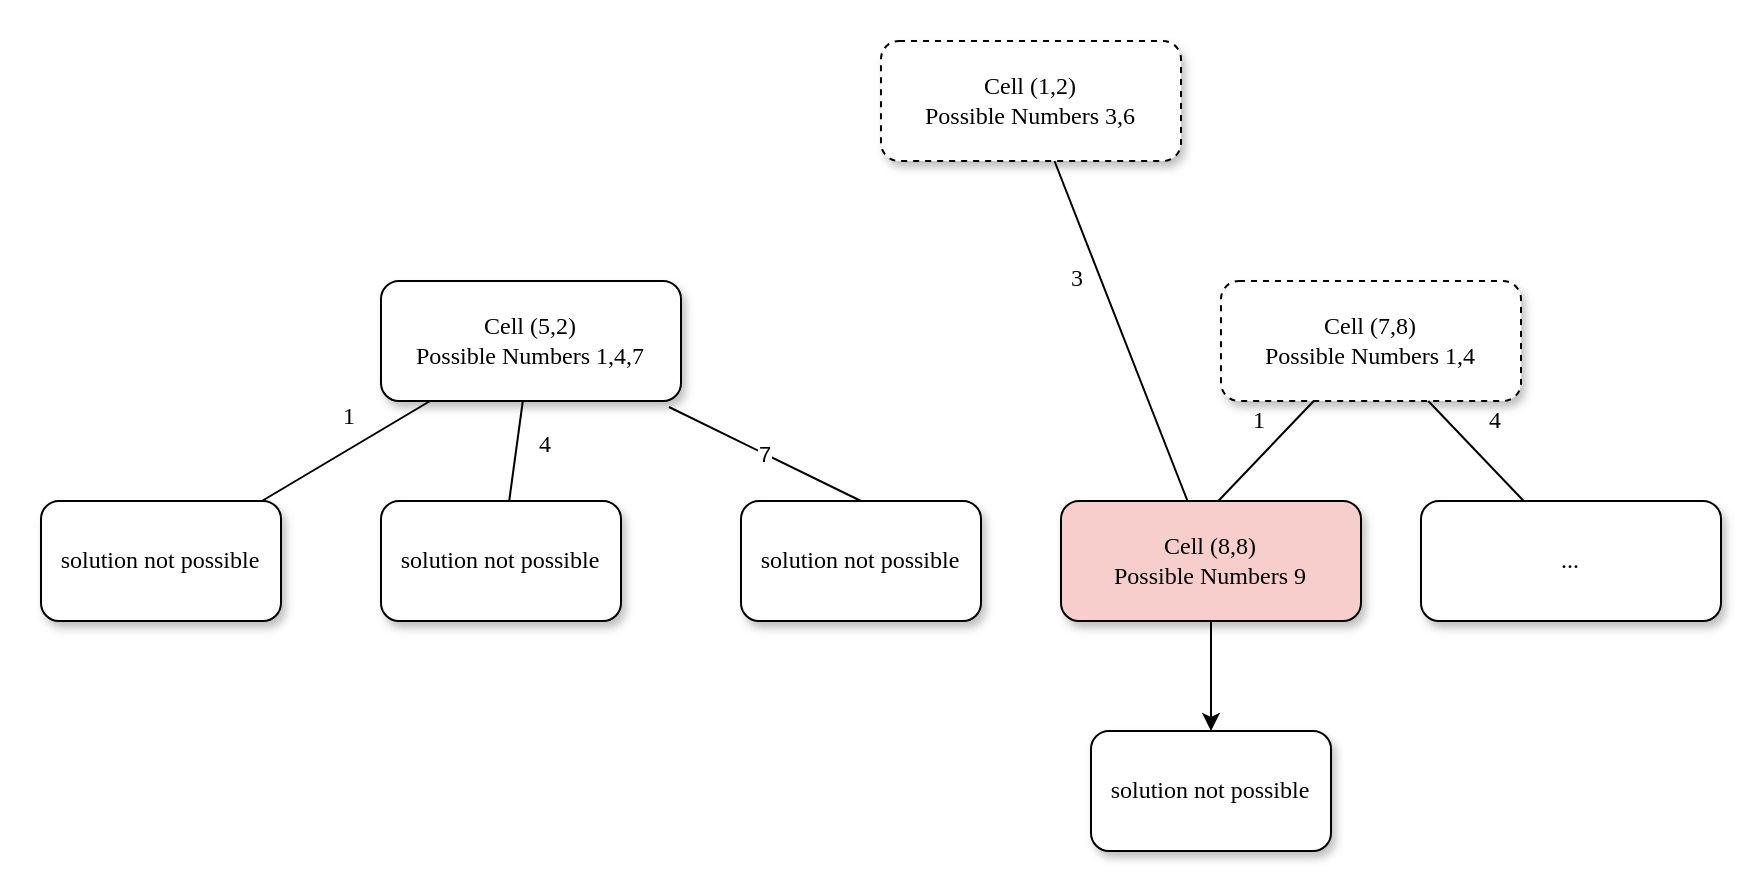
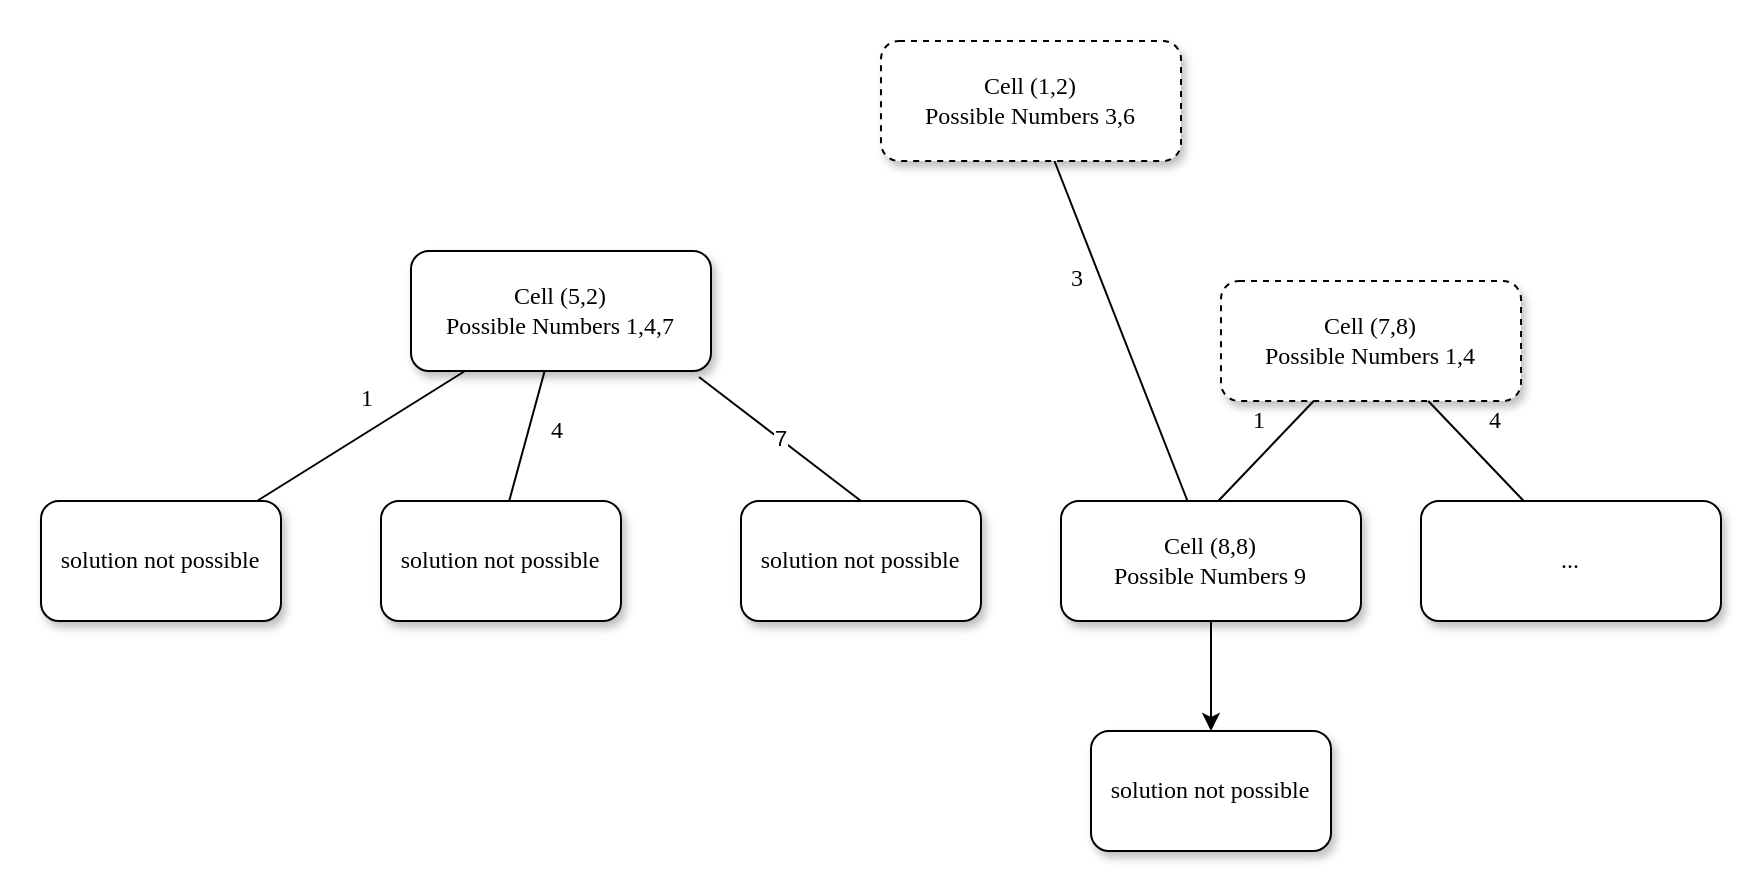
(531, 341) -> (561, 311)
(1211, 561) -> (1211, 561)
